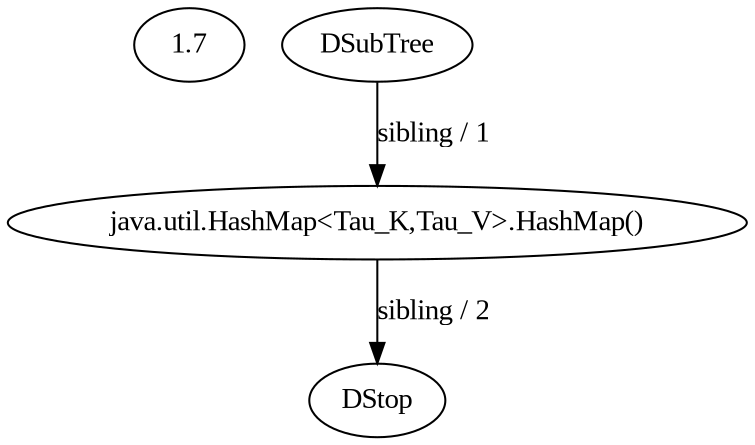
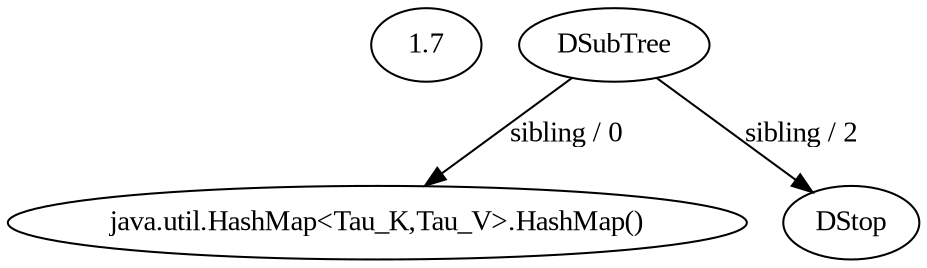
(433, 134) -> (566, 134)
(377, 301) -> (726, 129)
